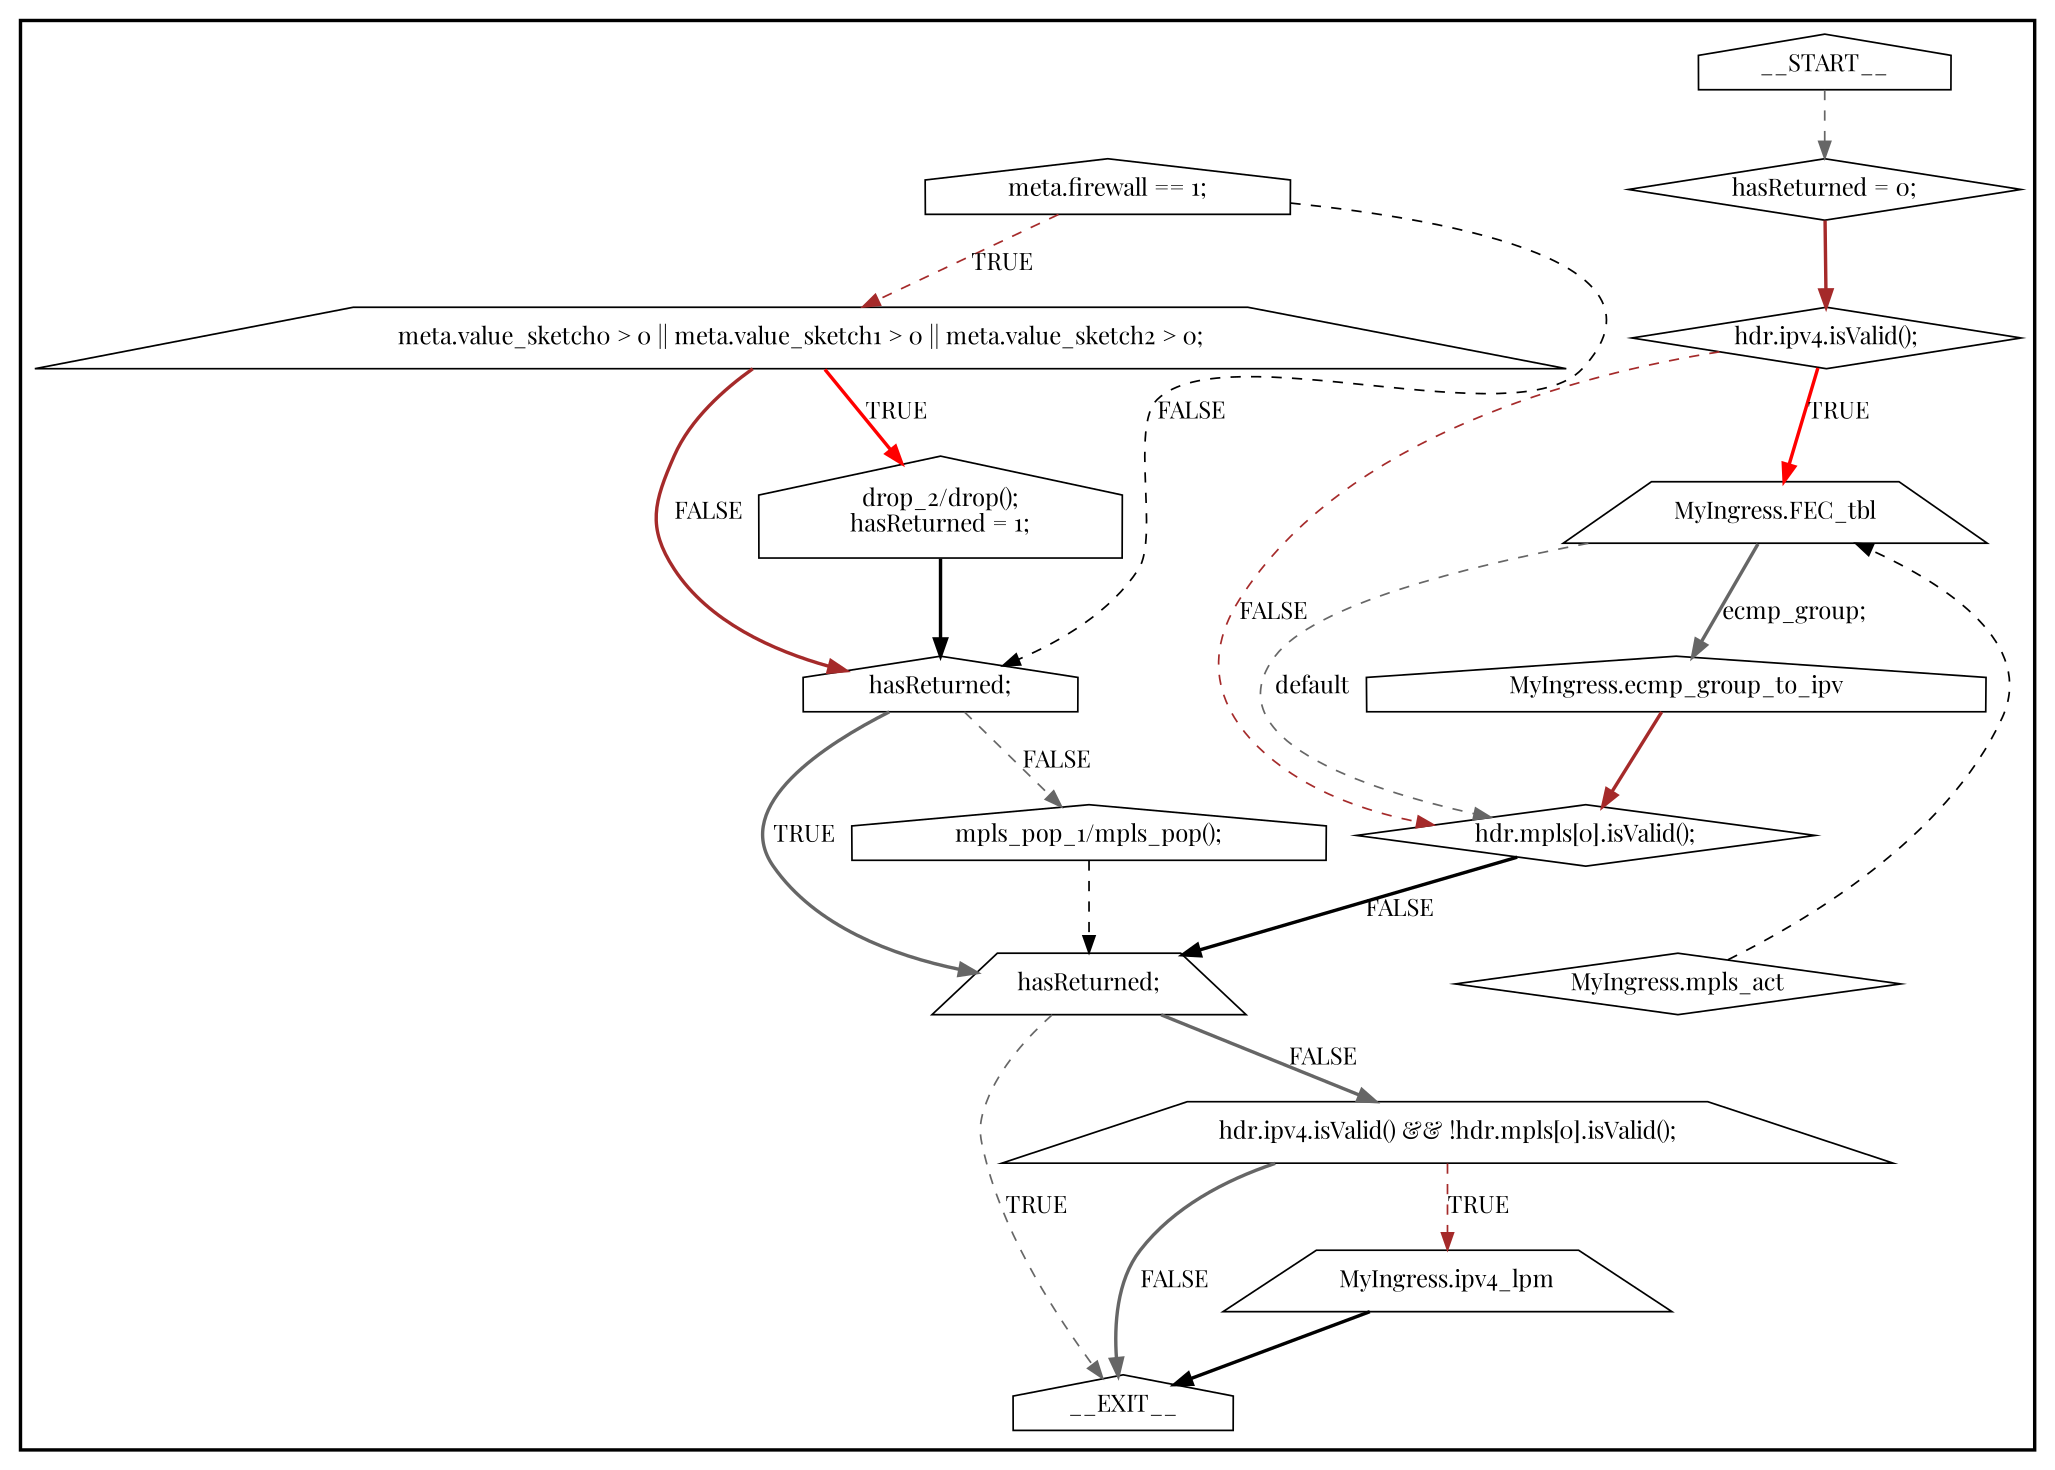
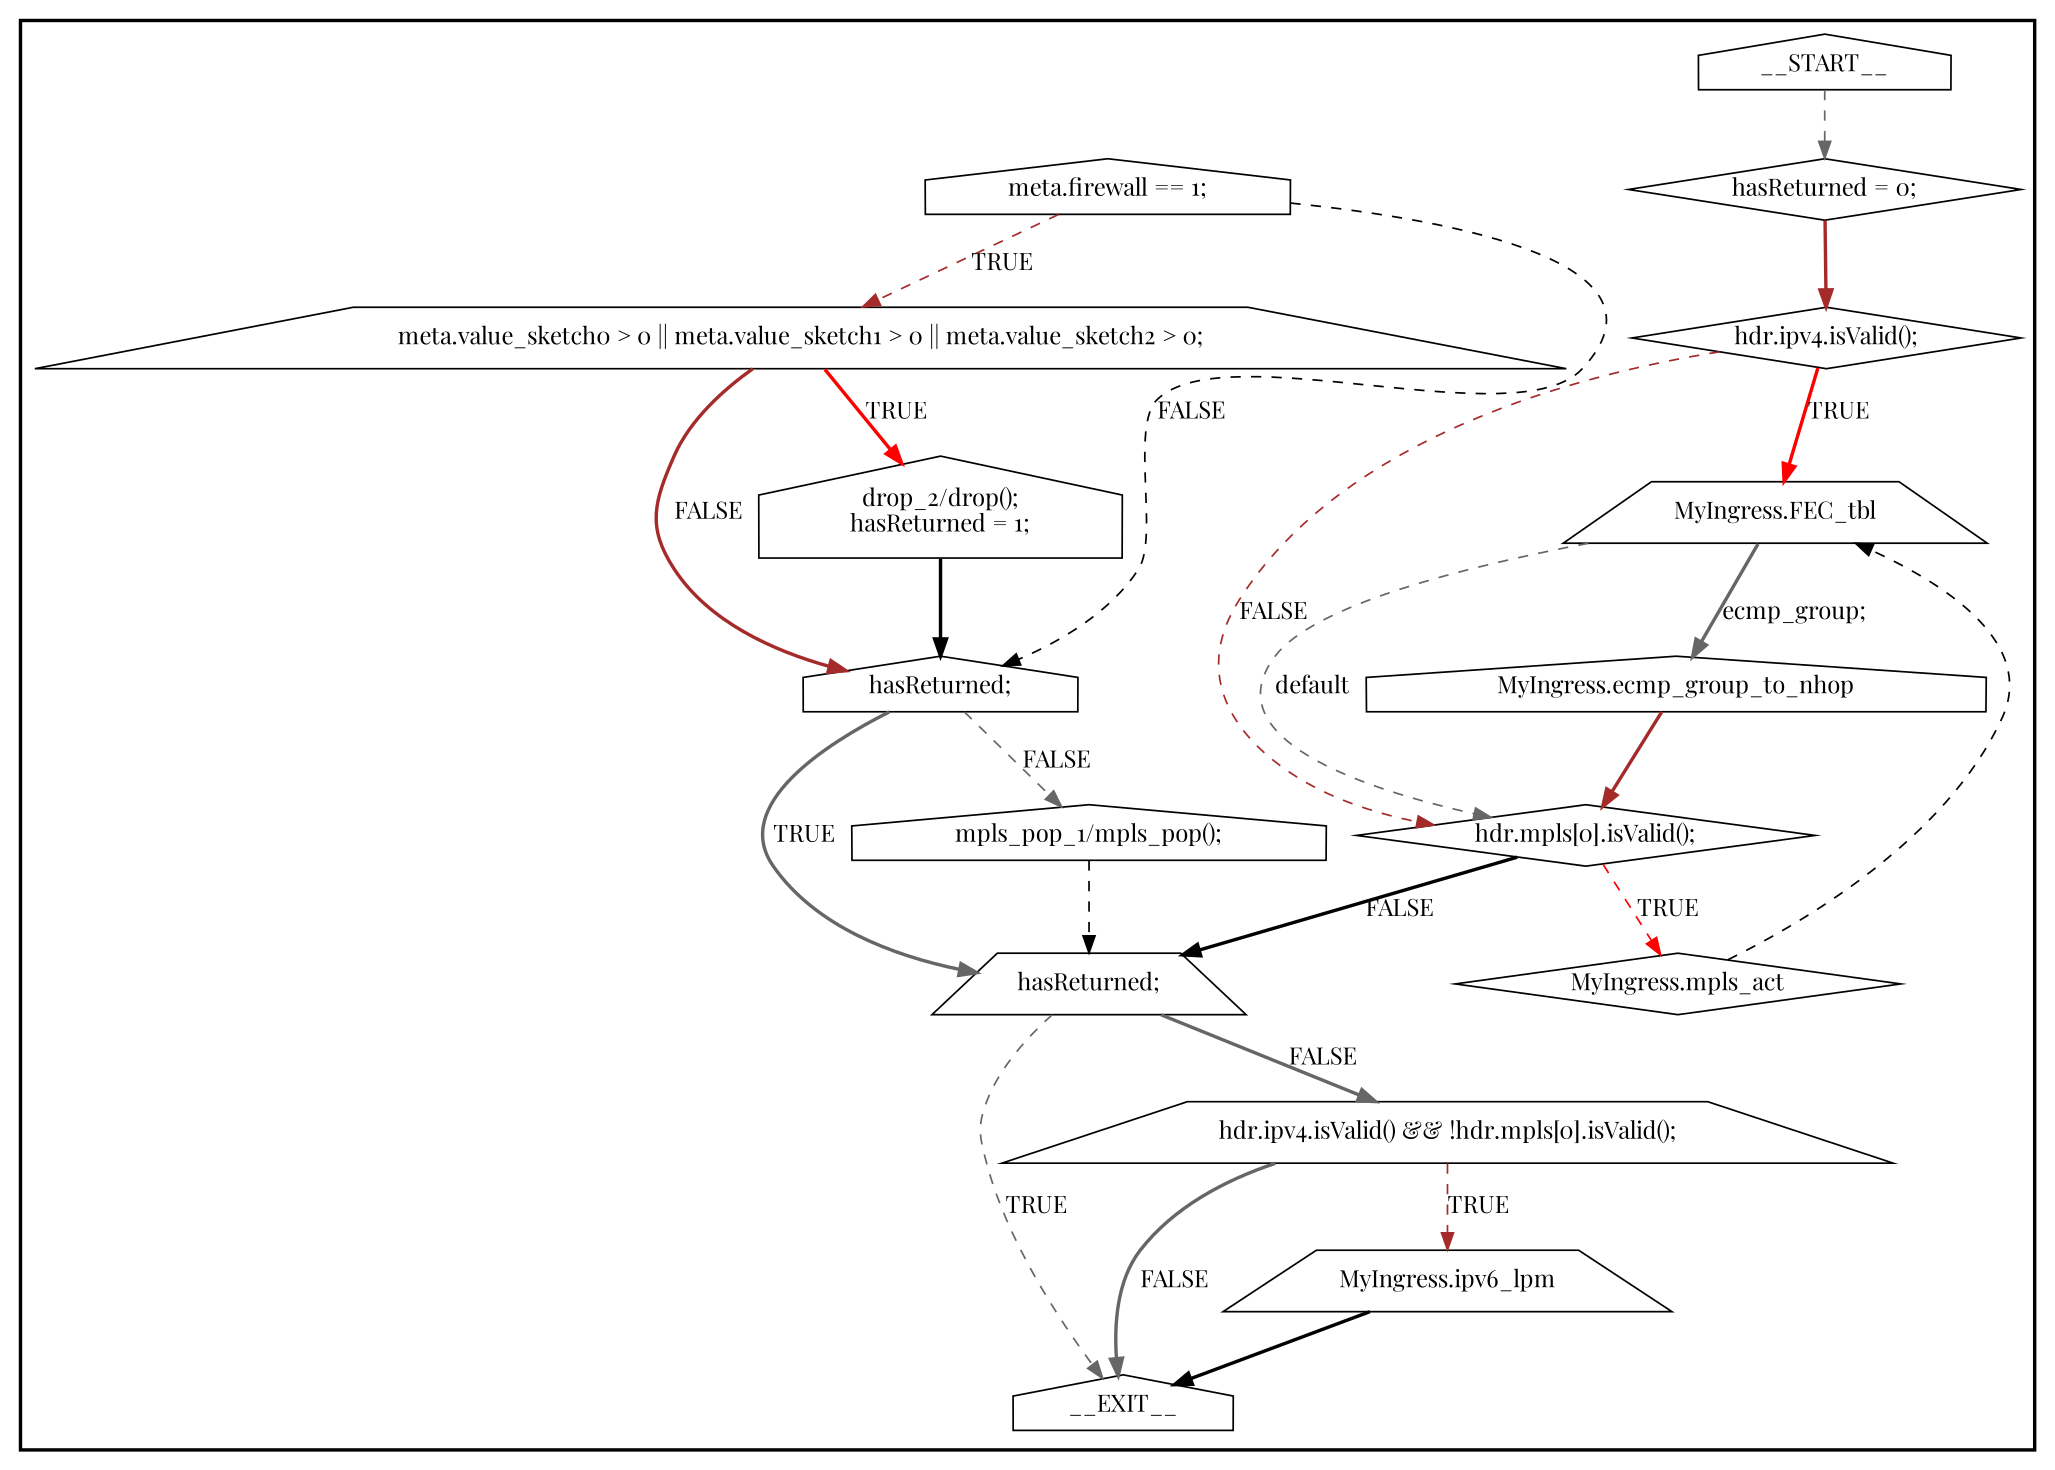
(1676, 687) -> (1676, 687)
none -> (1627, 902)
(1447, 1281) -> (1447, 1281)
